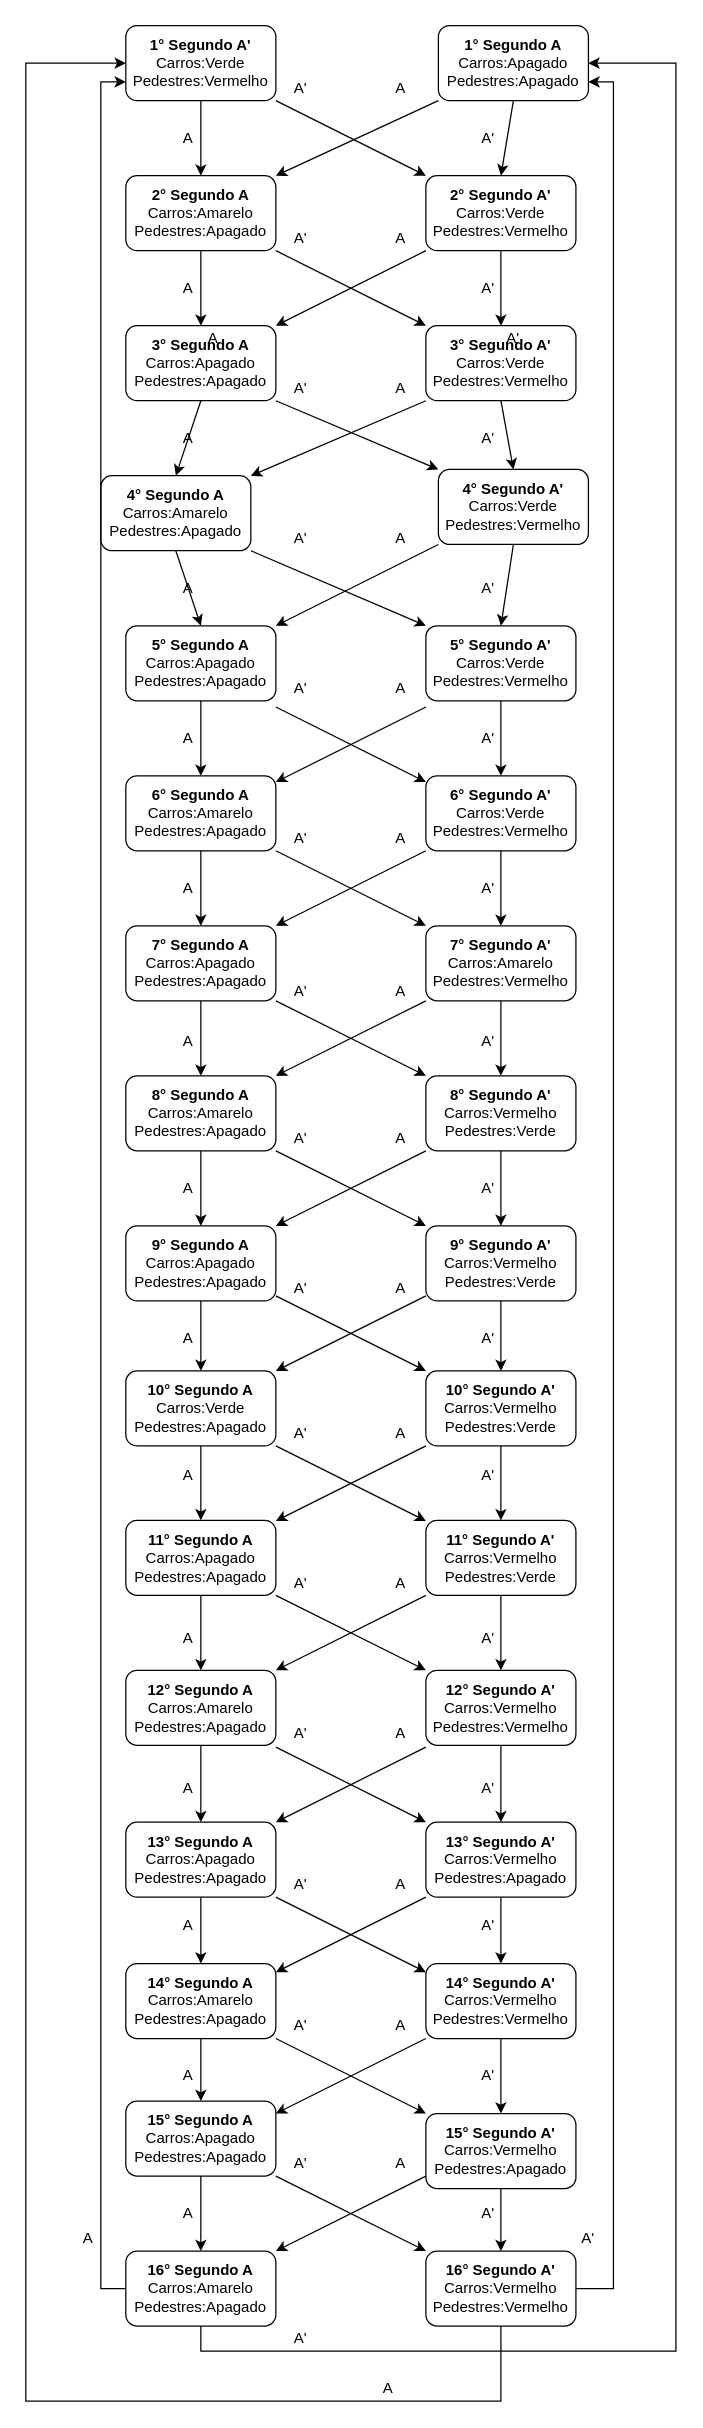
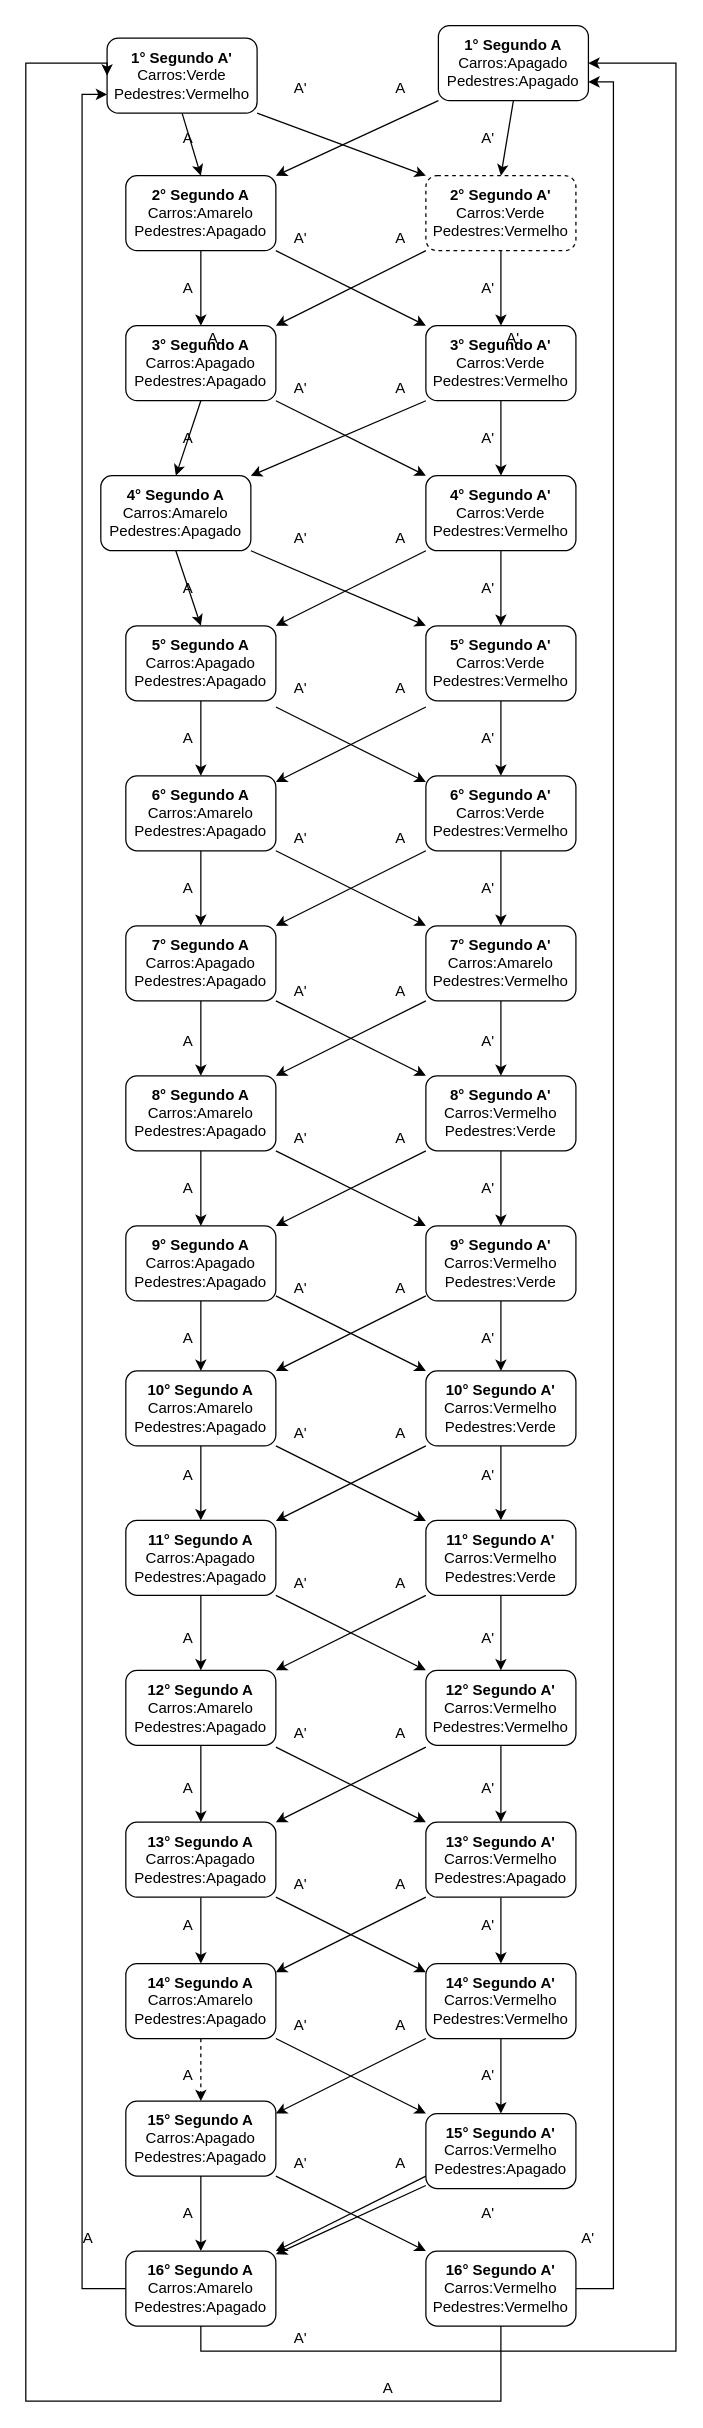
(201, 63) -> (182, 76)
(501, 213) -> (501, 213)
(513, 507) -> (501, 513)
(201, 1408) -> (201, 1408)
(201, 2065) -> (201, 2065)
(501, 2215) -> (355, 2218)
